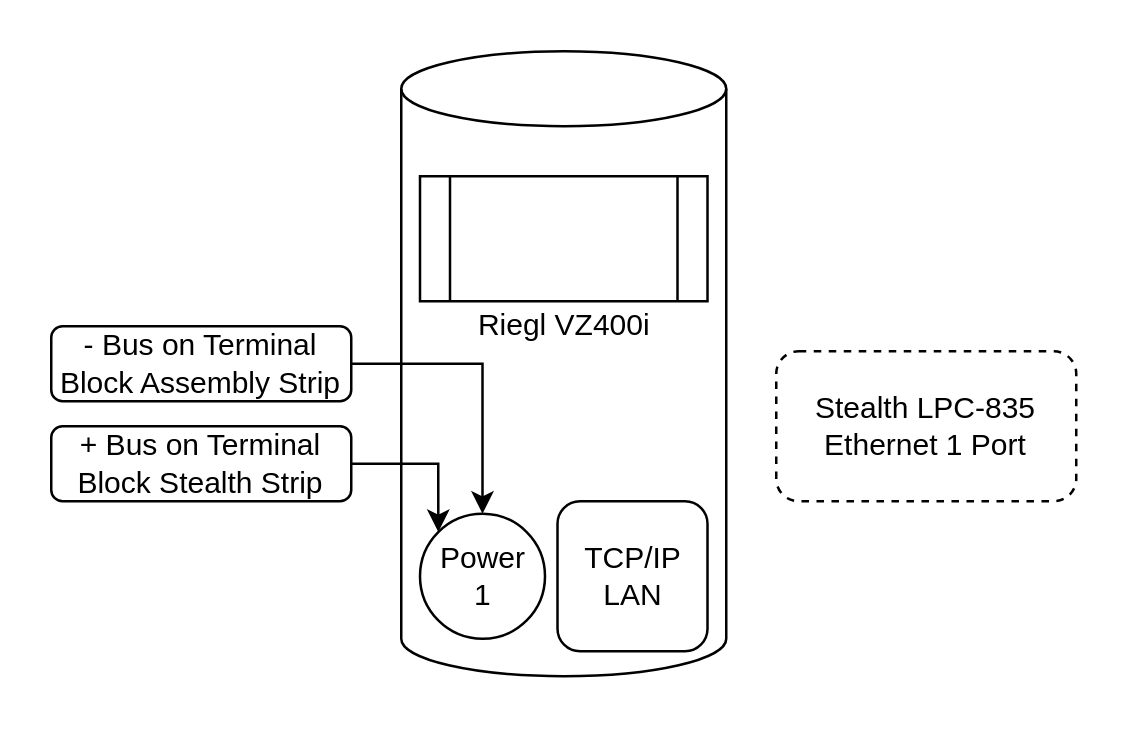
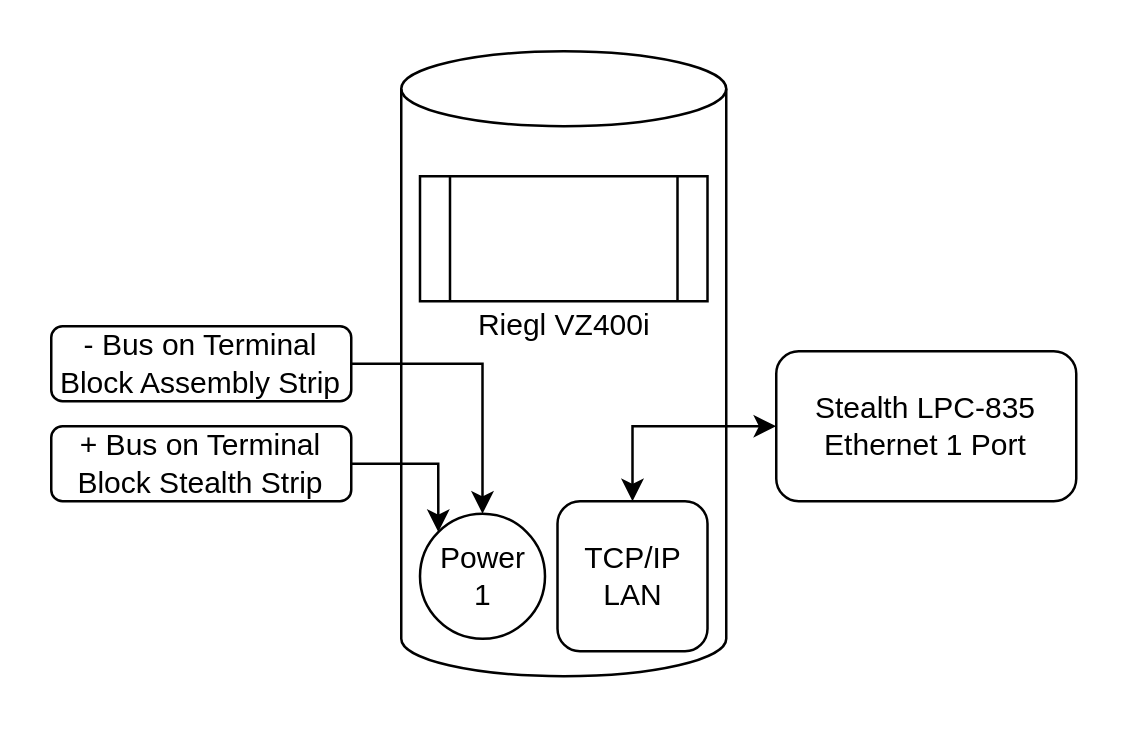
none -> (667, 426)
(926, 426) -> (926, 426)
